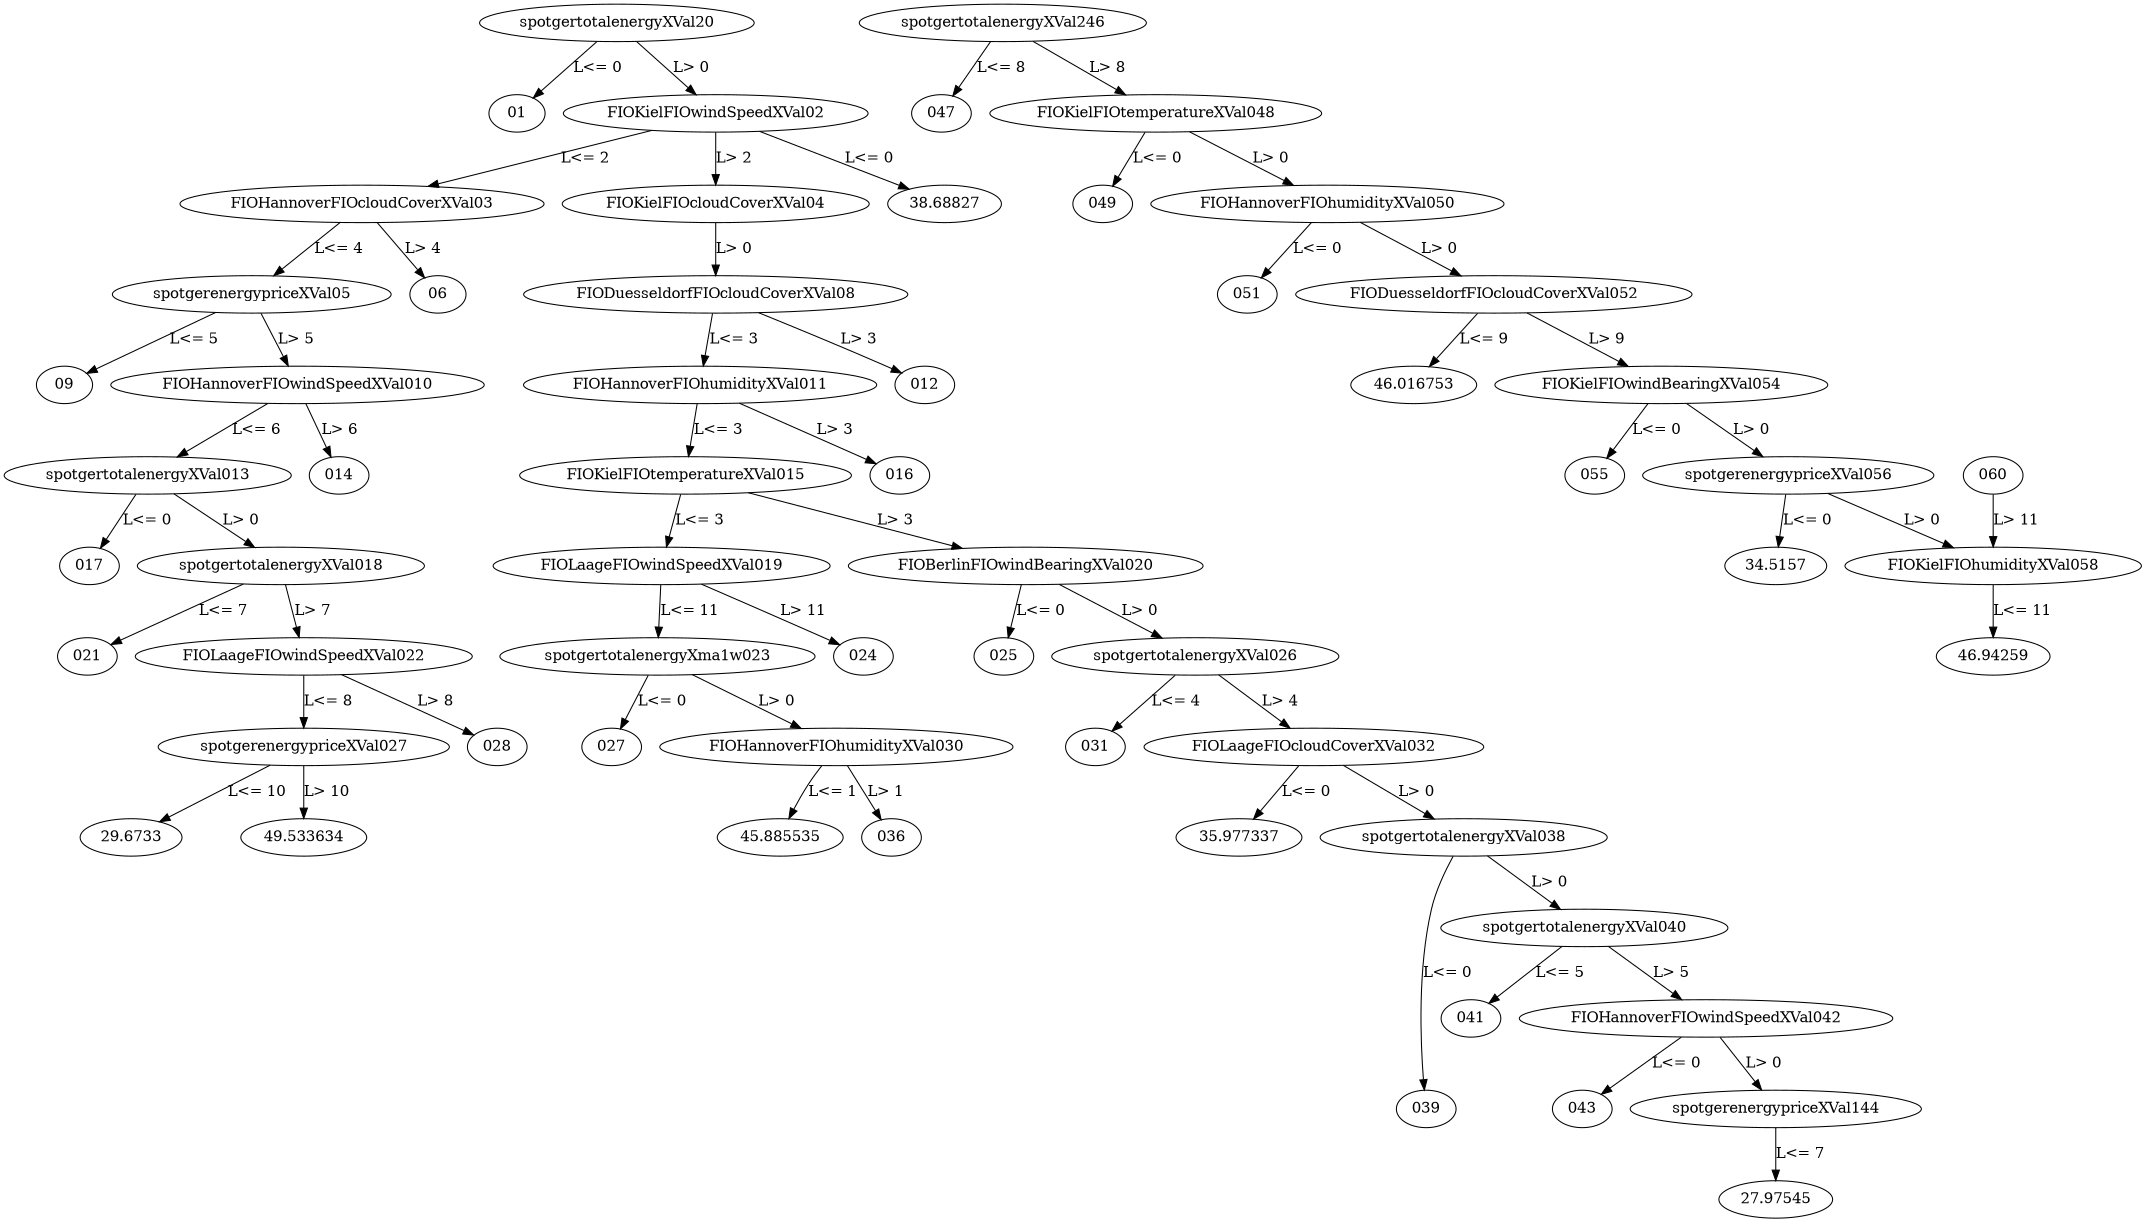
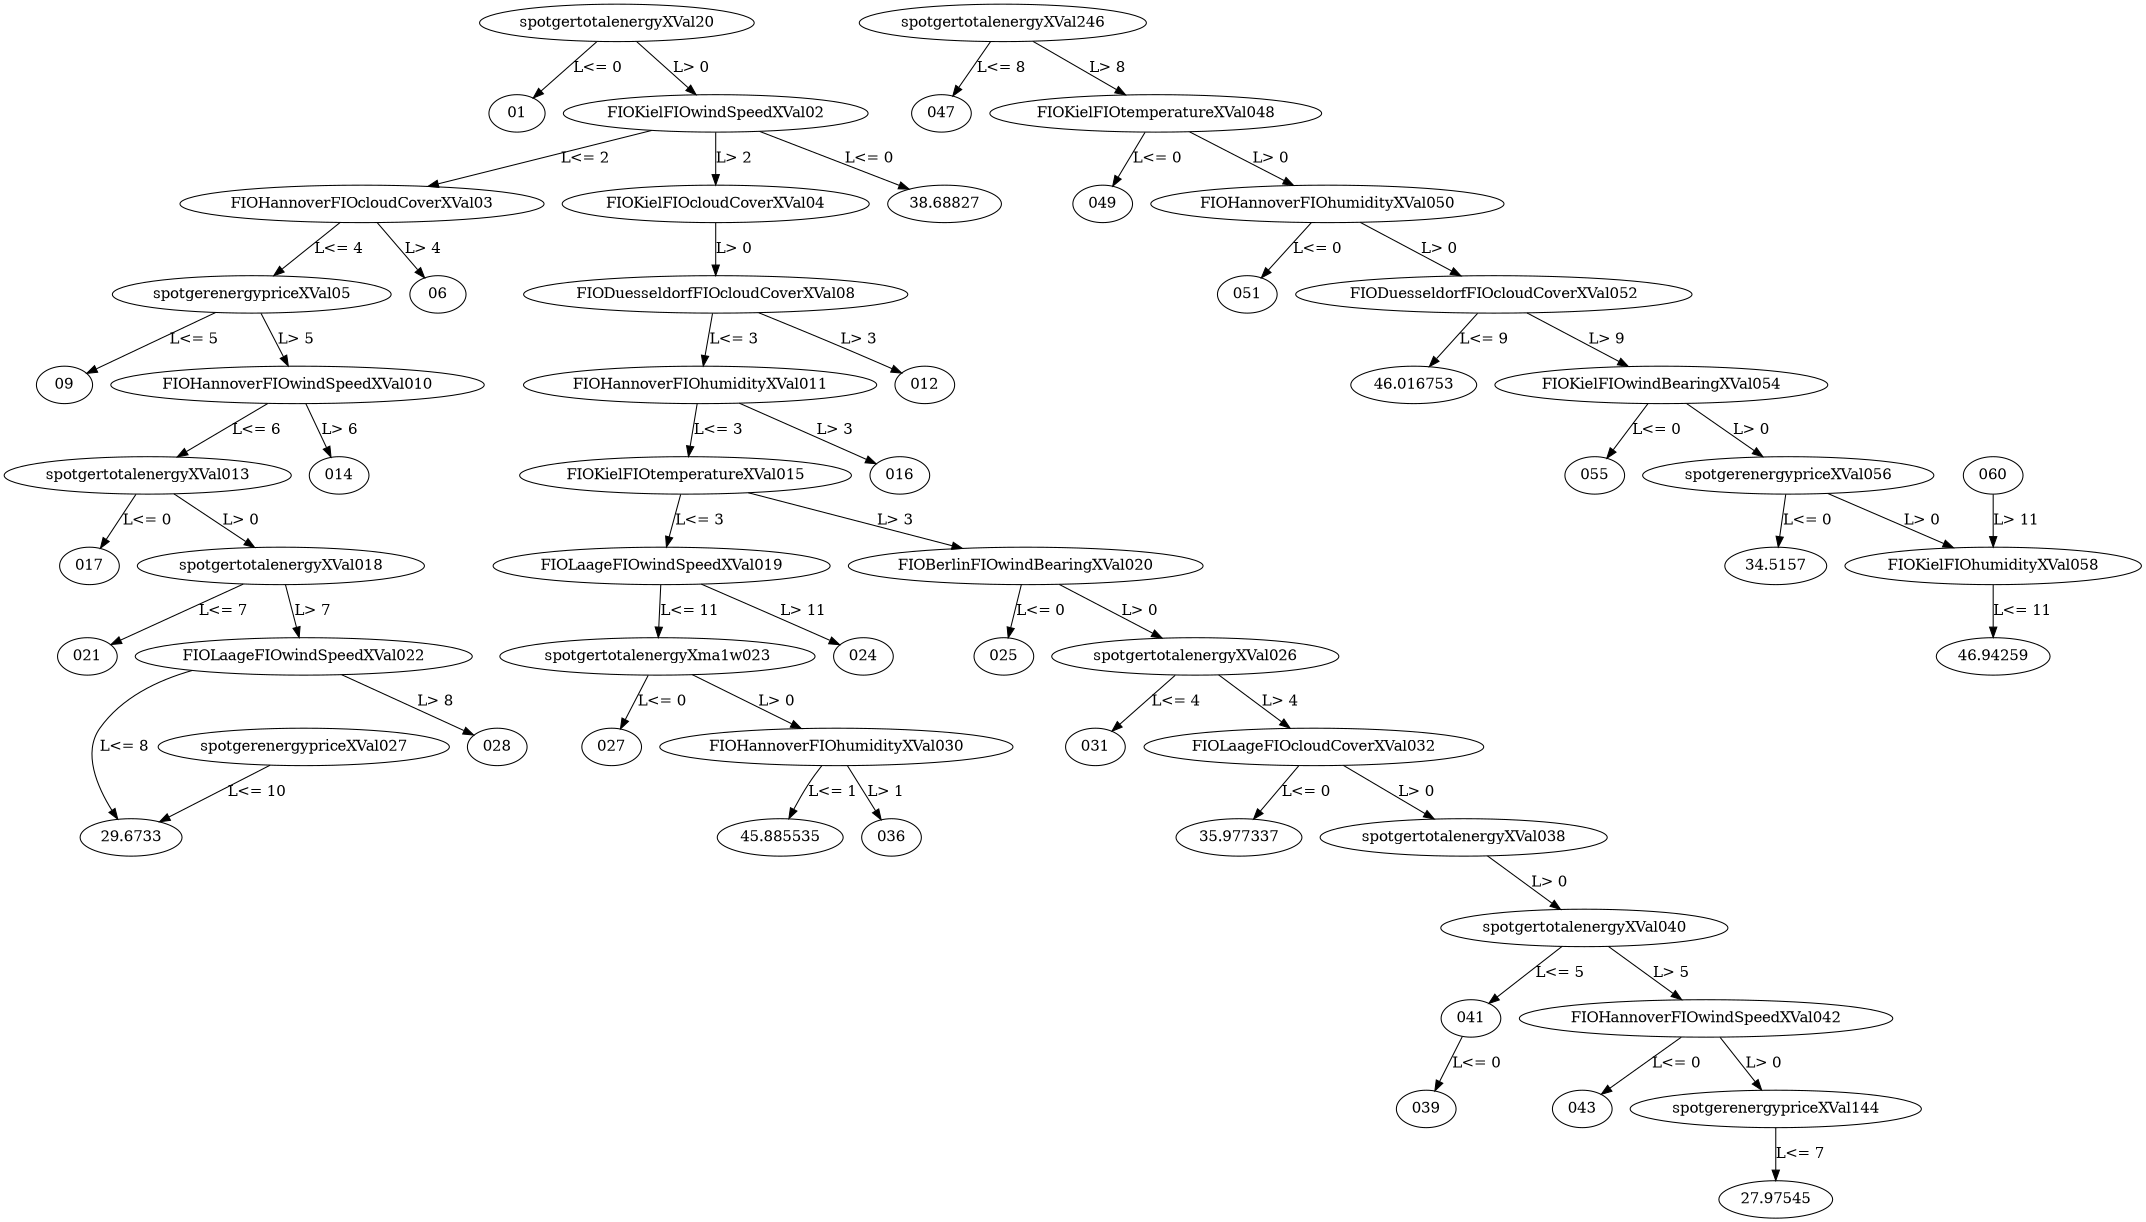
(304, 696) -> (107, 719)
(304, 837) -> none
(1423, 965) -> (1451, 1059)
